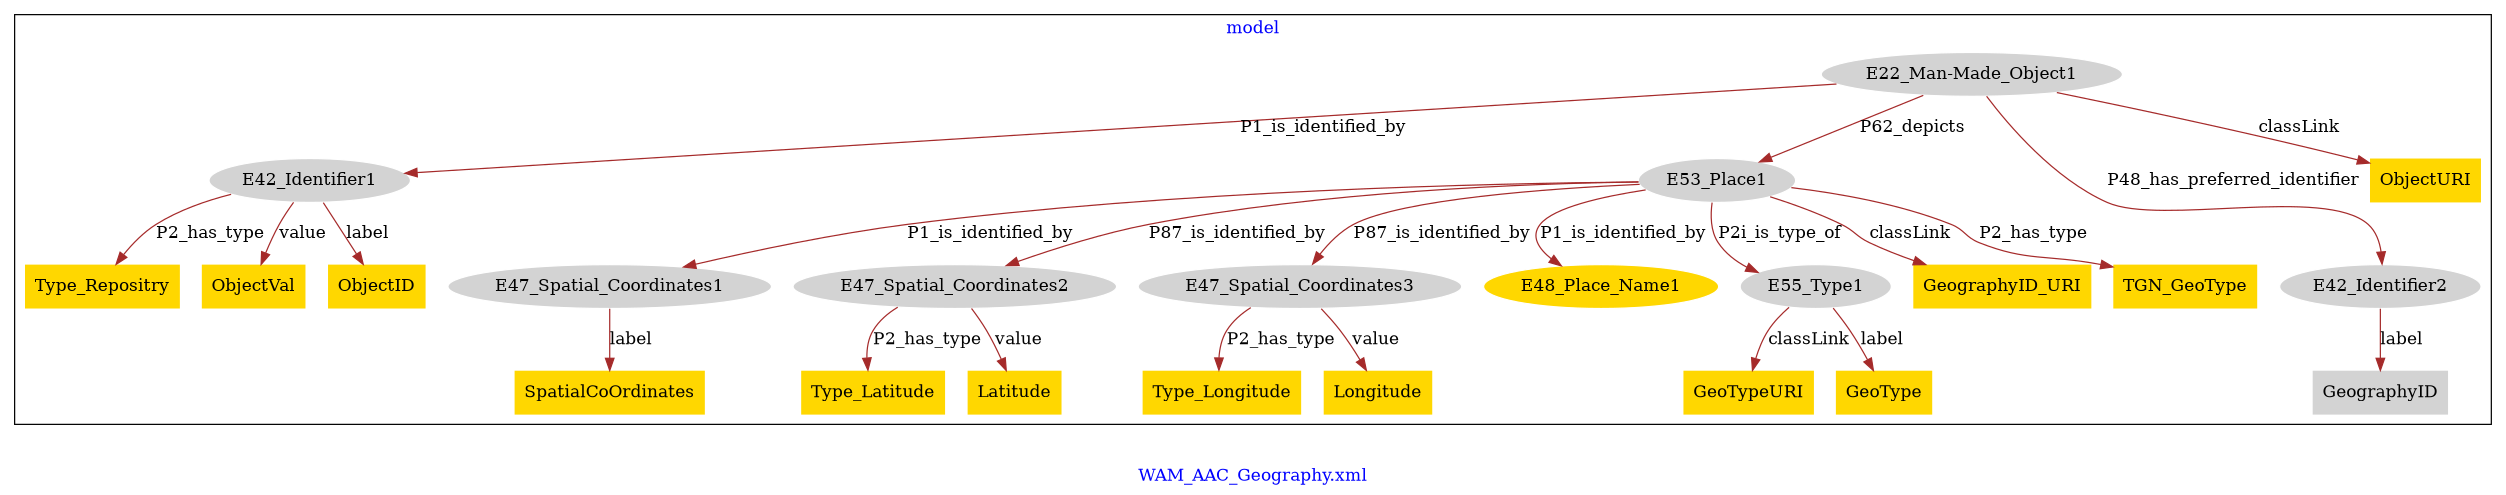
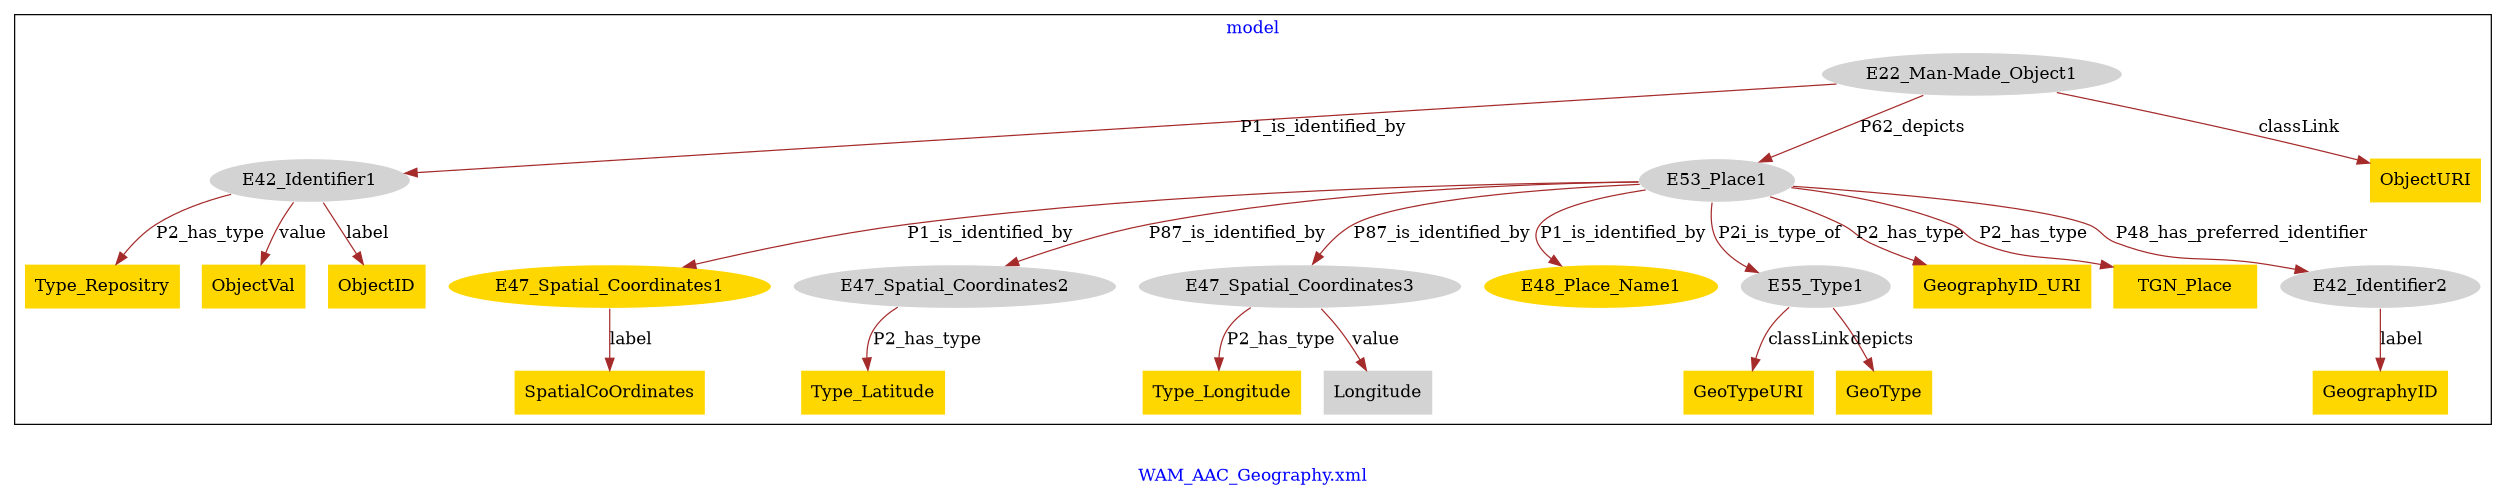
(2173, 210) -> (2048, 214)
(1910, 234) -> (1910, 234)
(610, 287) -> (610, 287)
(2185, 287) -> (2185, 287)
(1882, 340) -> (1882, 340)
(1015, 393) -> none
(1378, 393) -> (1378, 393)
(2380, 393) -> (2380, 393)
